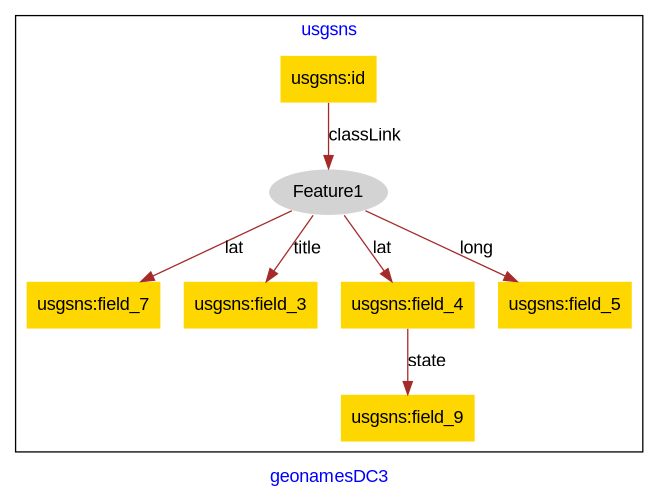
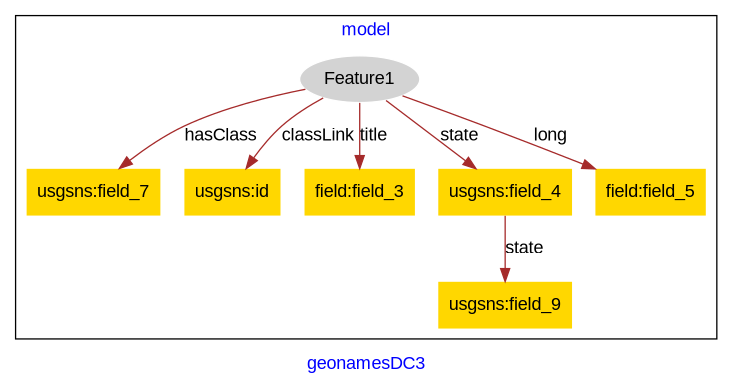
(329, 31) -> (366, 31)
(329, 129) -> (285, 123)
(234, 249) -> (221, 136)
(382, 249) -> (460, 136)
(251, 305) -> (360, 192)
(565, 305) -> (651, 192)
